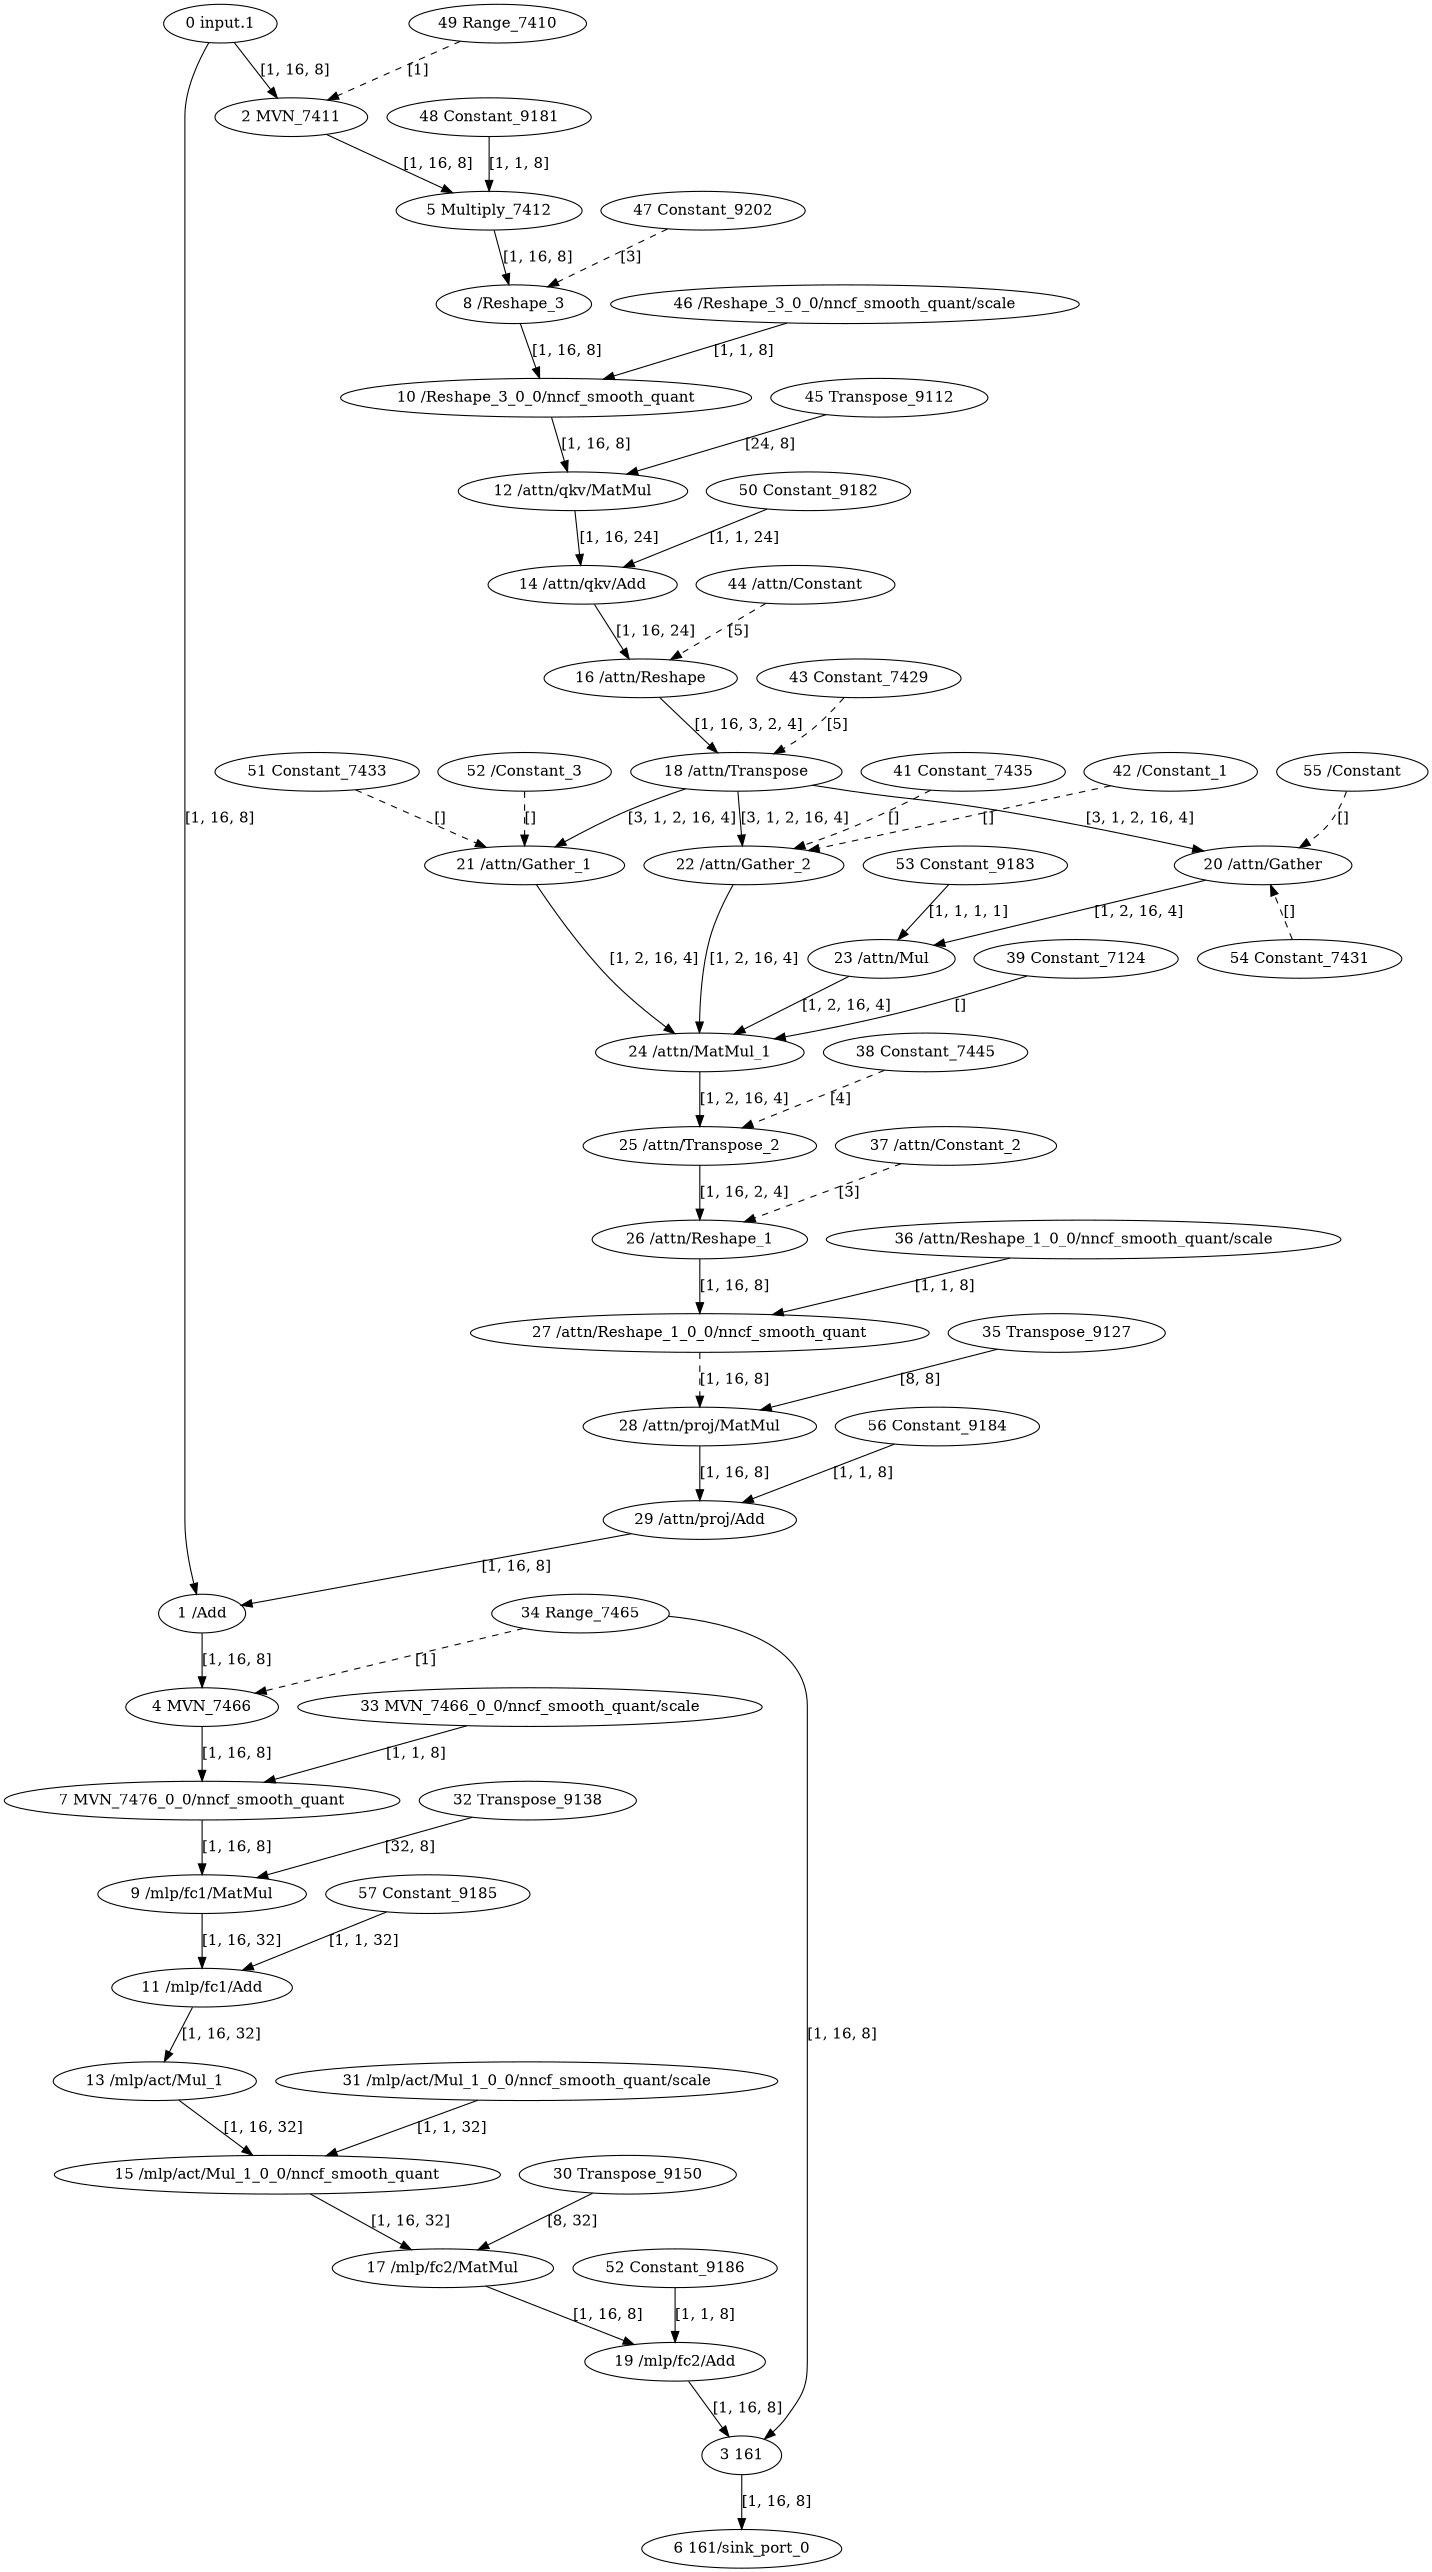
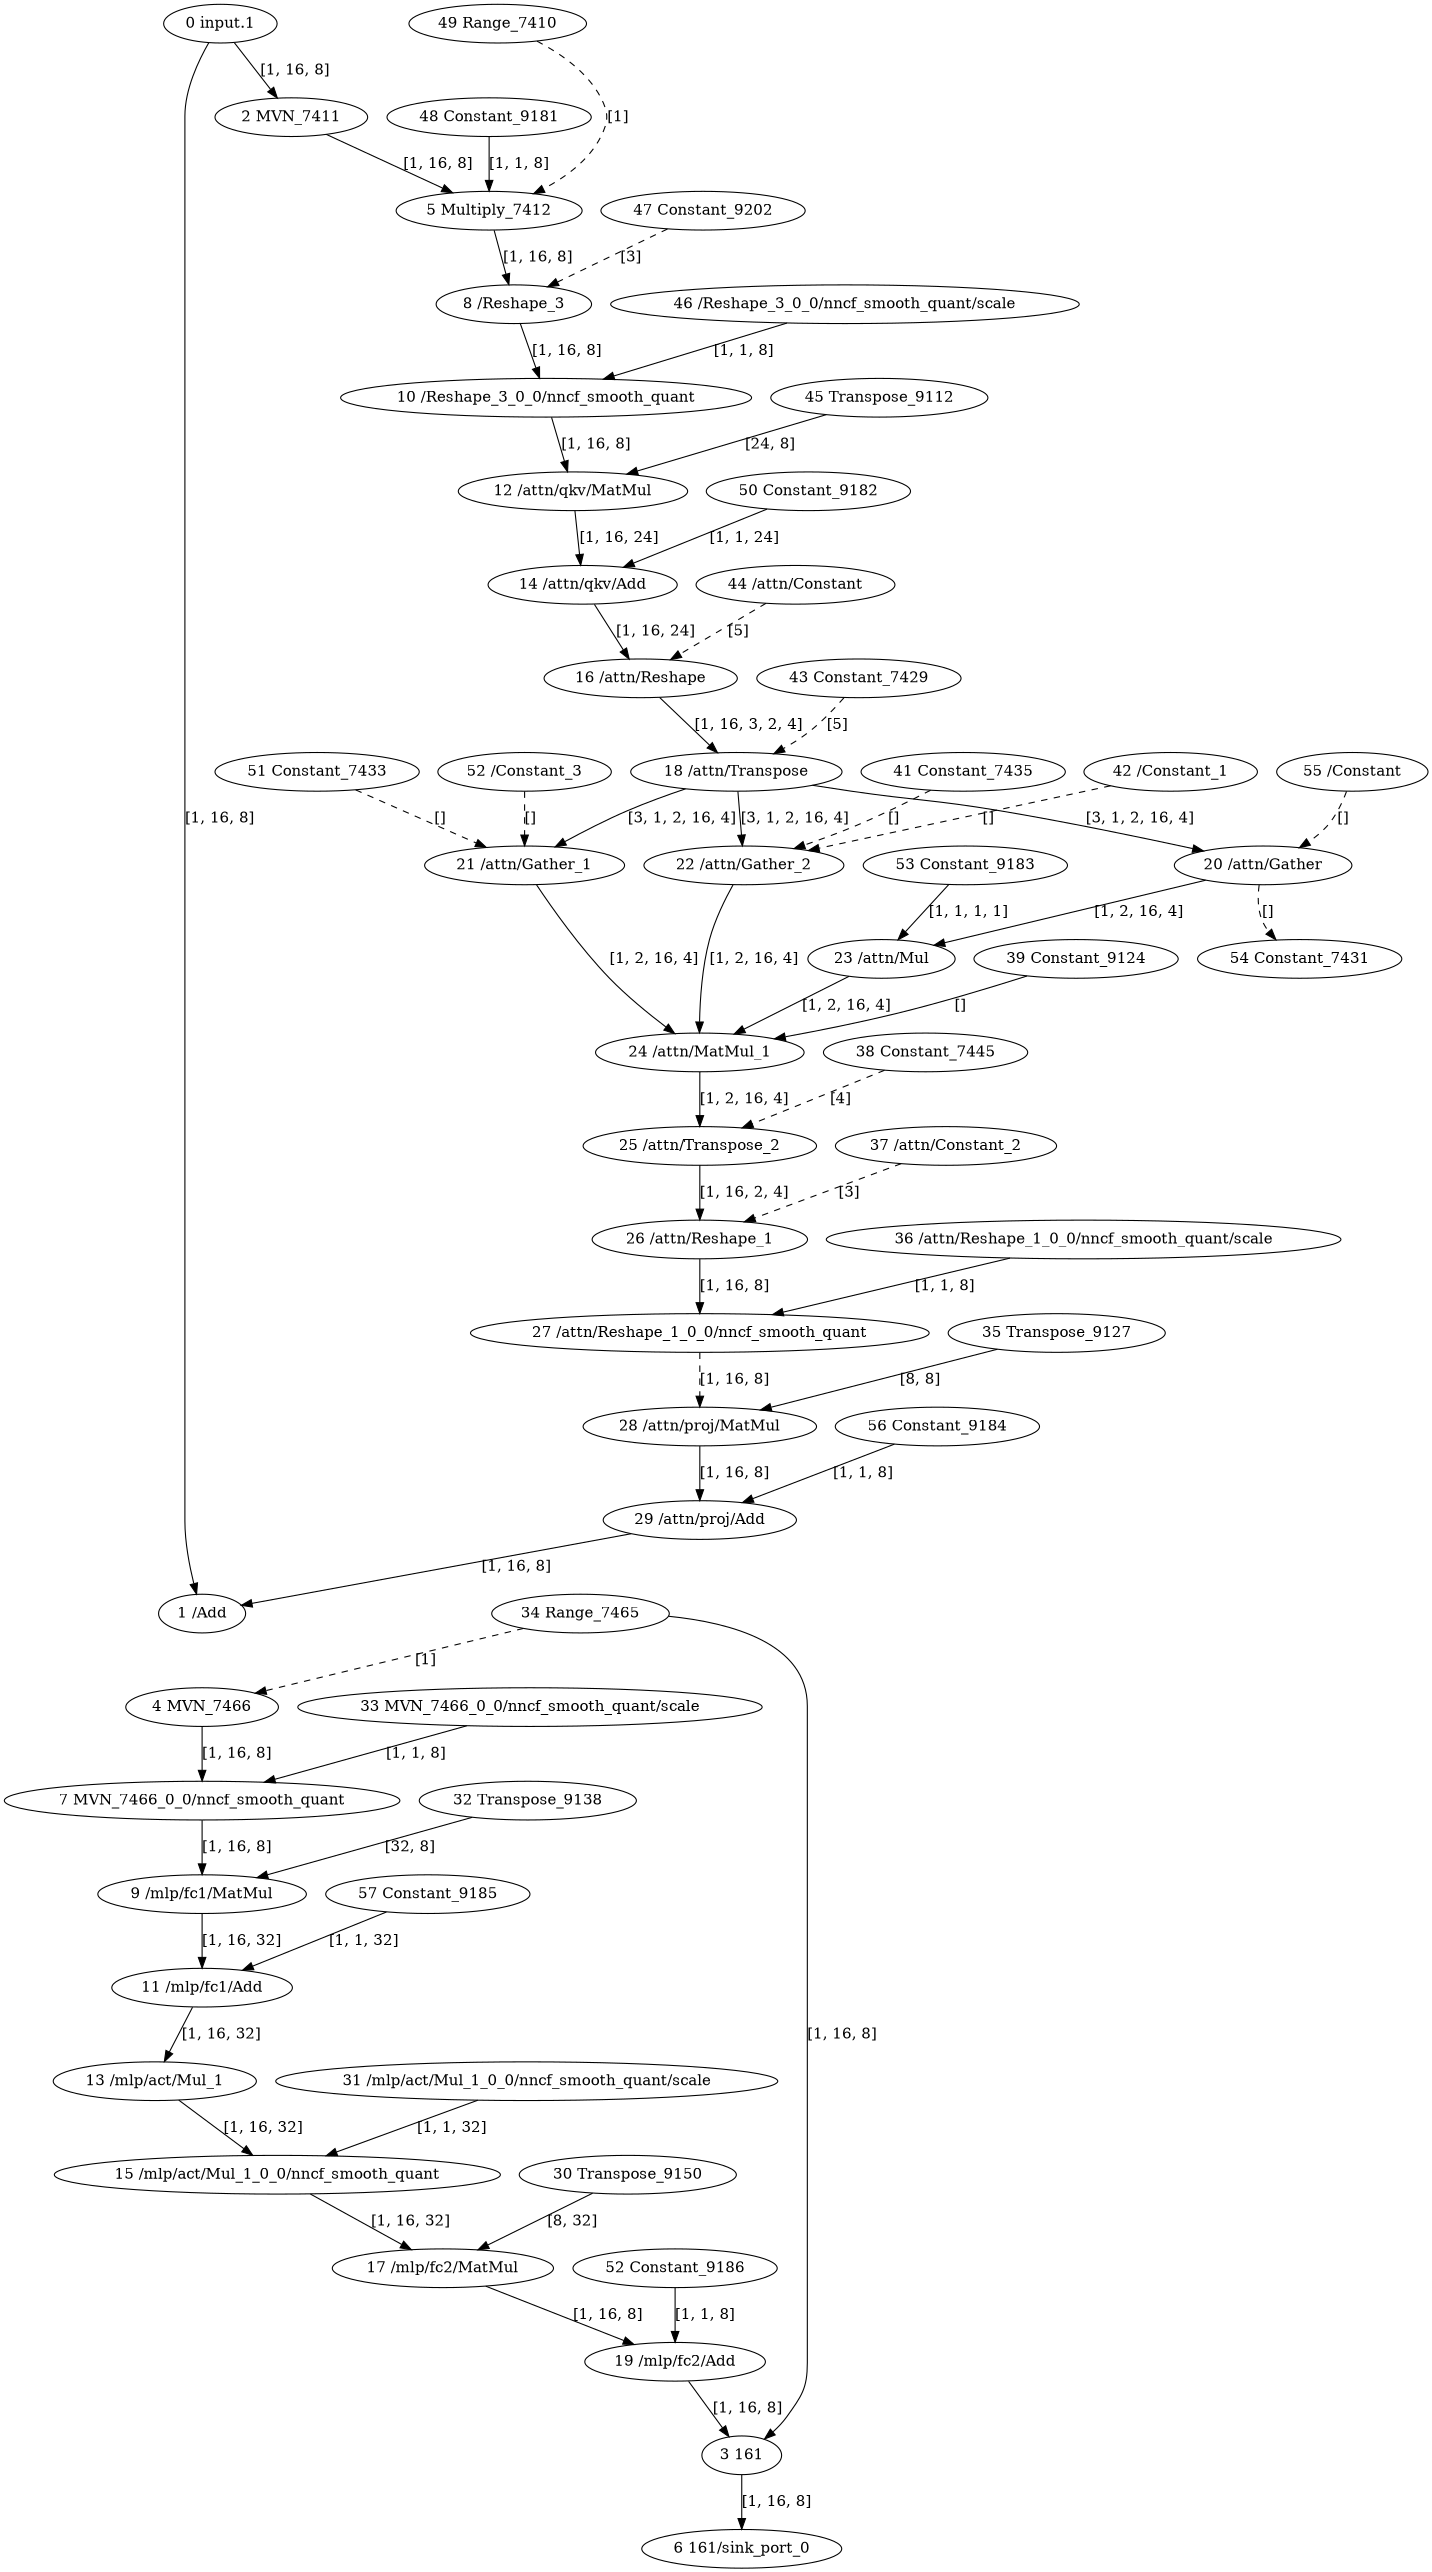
(399, 68) -> (606, 113)
(1283, 917) -> (1259, 909)
(1076, 959) -> (1076, 959)
(202, 1655) -> none
(202, 1801) -> (202, 1801)
